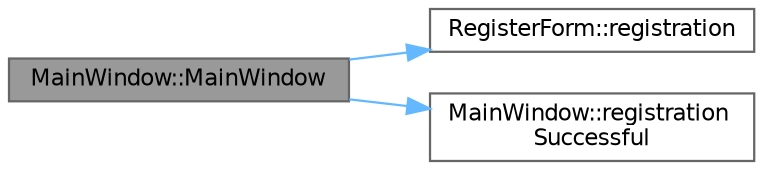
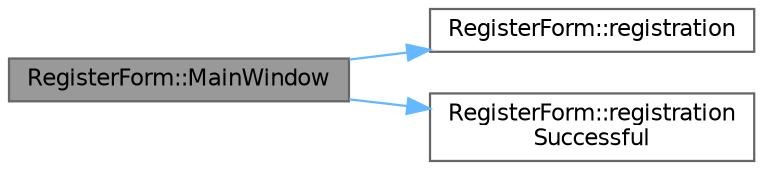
(179, 80) -> (179, 80)
(592, 127) -> (592, 127)
